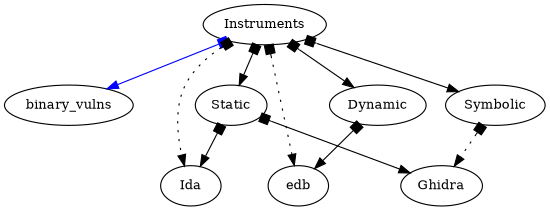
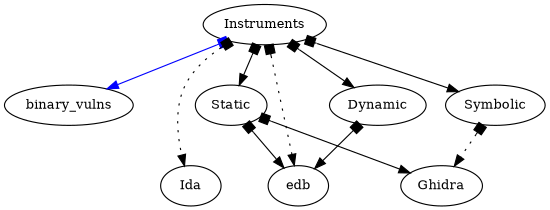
(211, 145) -> (265, 146)
